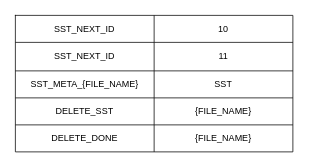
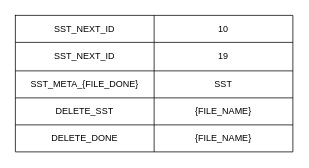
(224, 57) -> (224, 57)
(85, 84) -> (85, 84)
